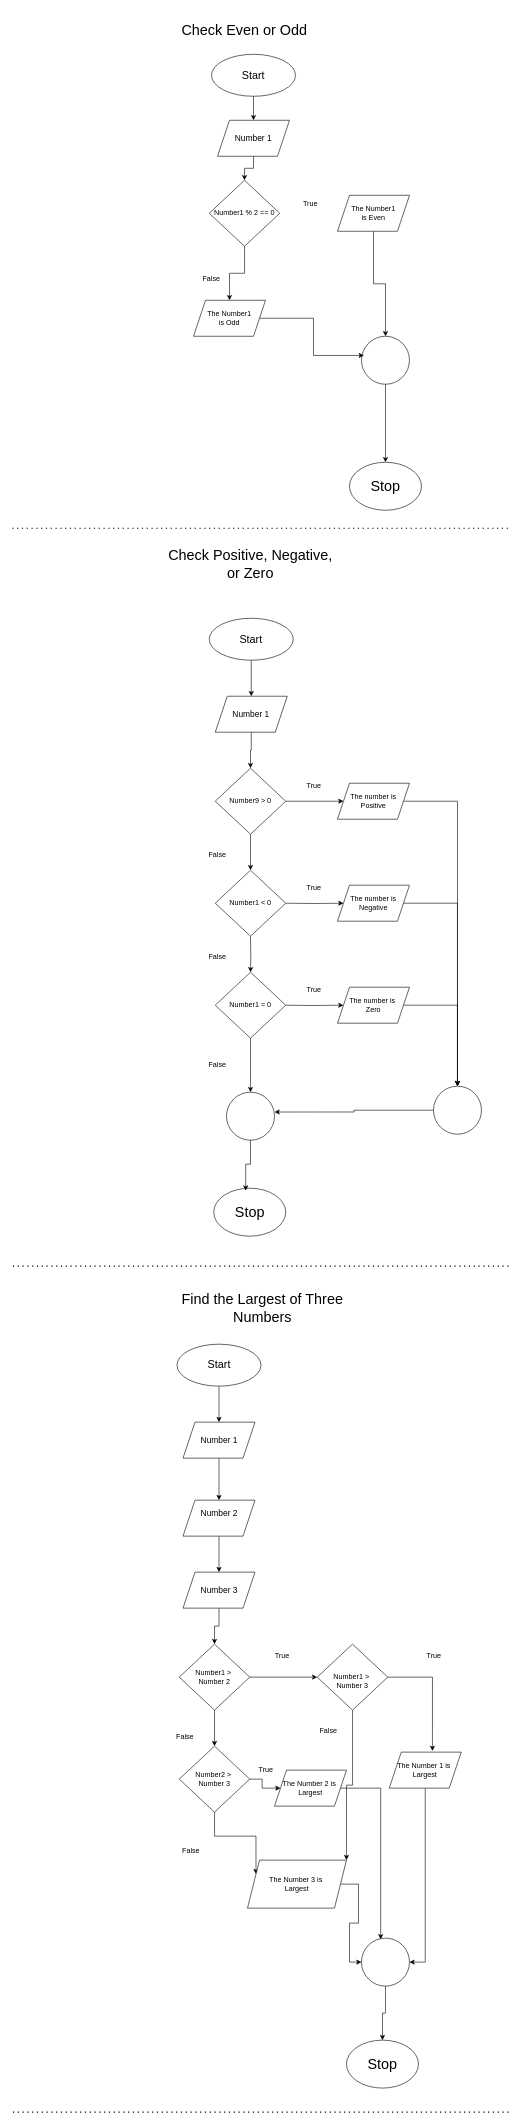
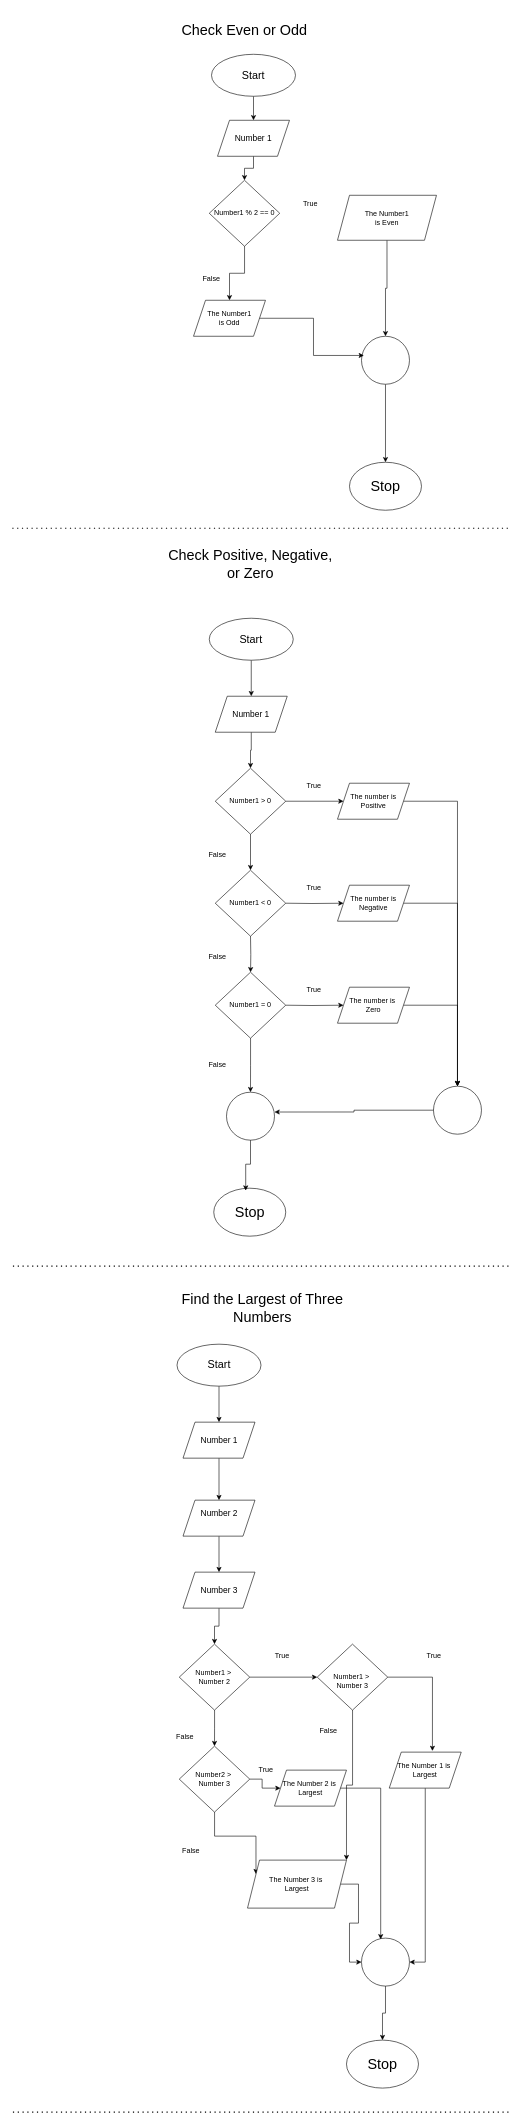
(374, 213) -> (387, 218)
(251, 801) -> (251, 801)
